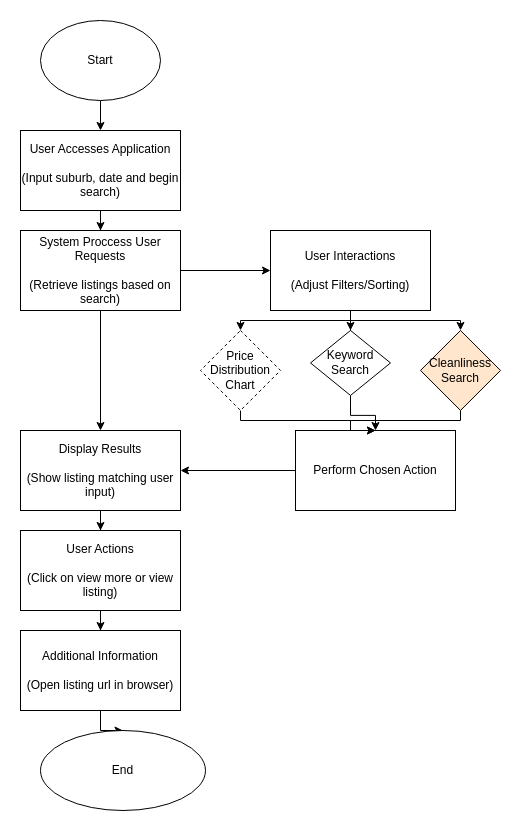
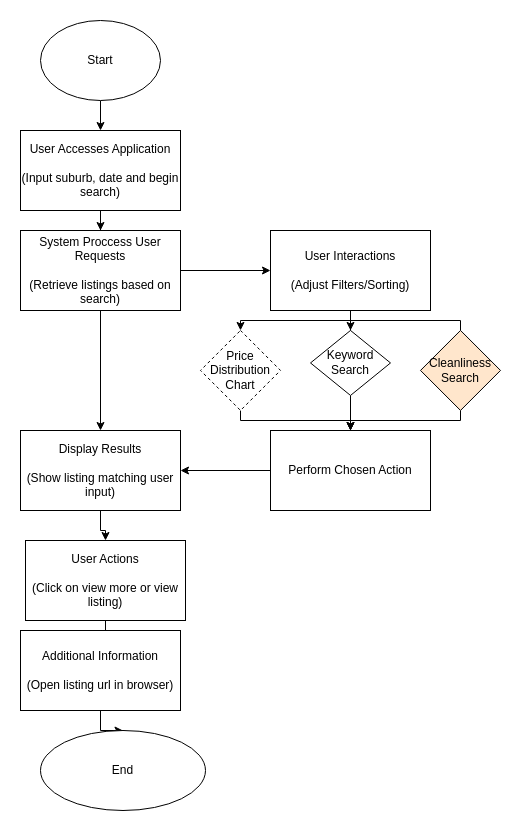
(459, 321) -> (461, 322)
(376, 471) -> (351, 471)
(101, 571) -> (106, 581)
